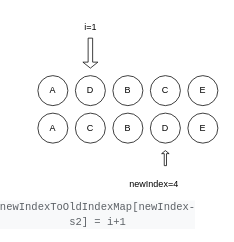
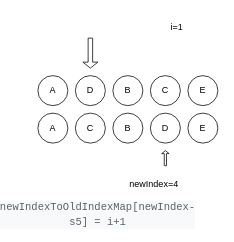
(90, 27) -> (177, 27)
(98, 214) -> (98, 214)
